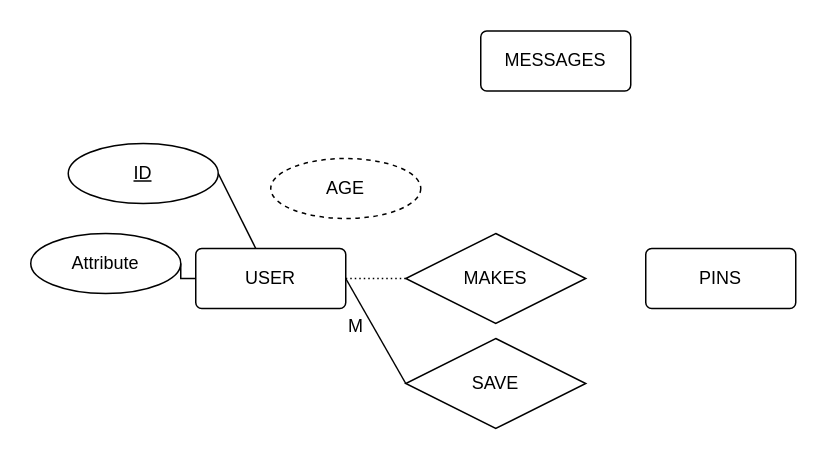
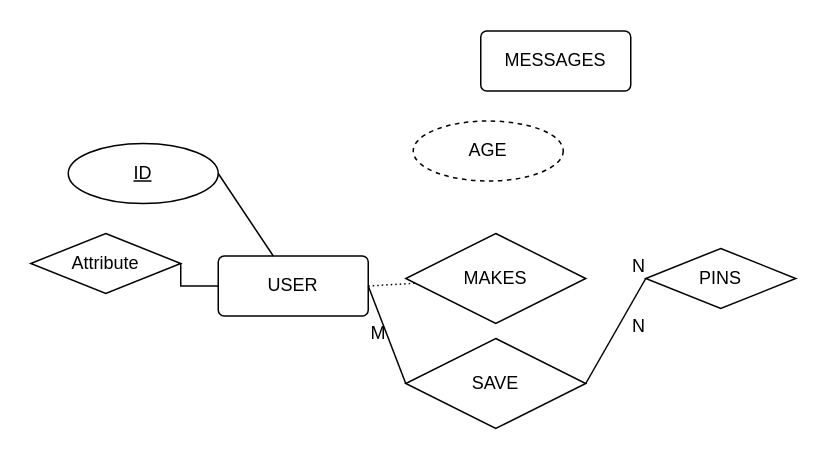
(346, 188) -> (488, 151)
(106, 263) -> (106, 263)
(271, 278) -> (293, 286)
(721, 278) -> (721, 278)
none -> (616, 331)
